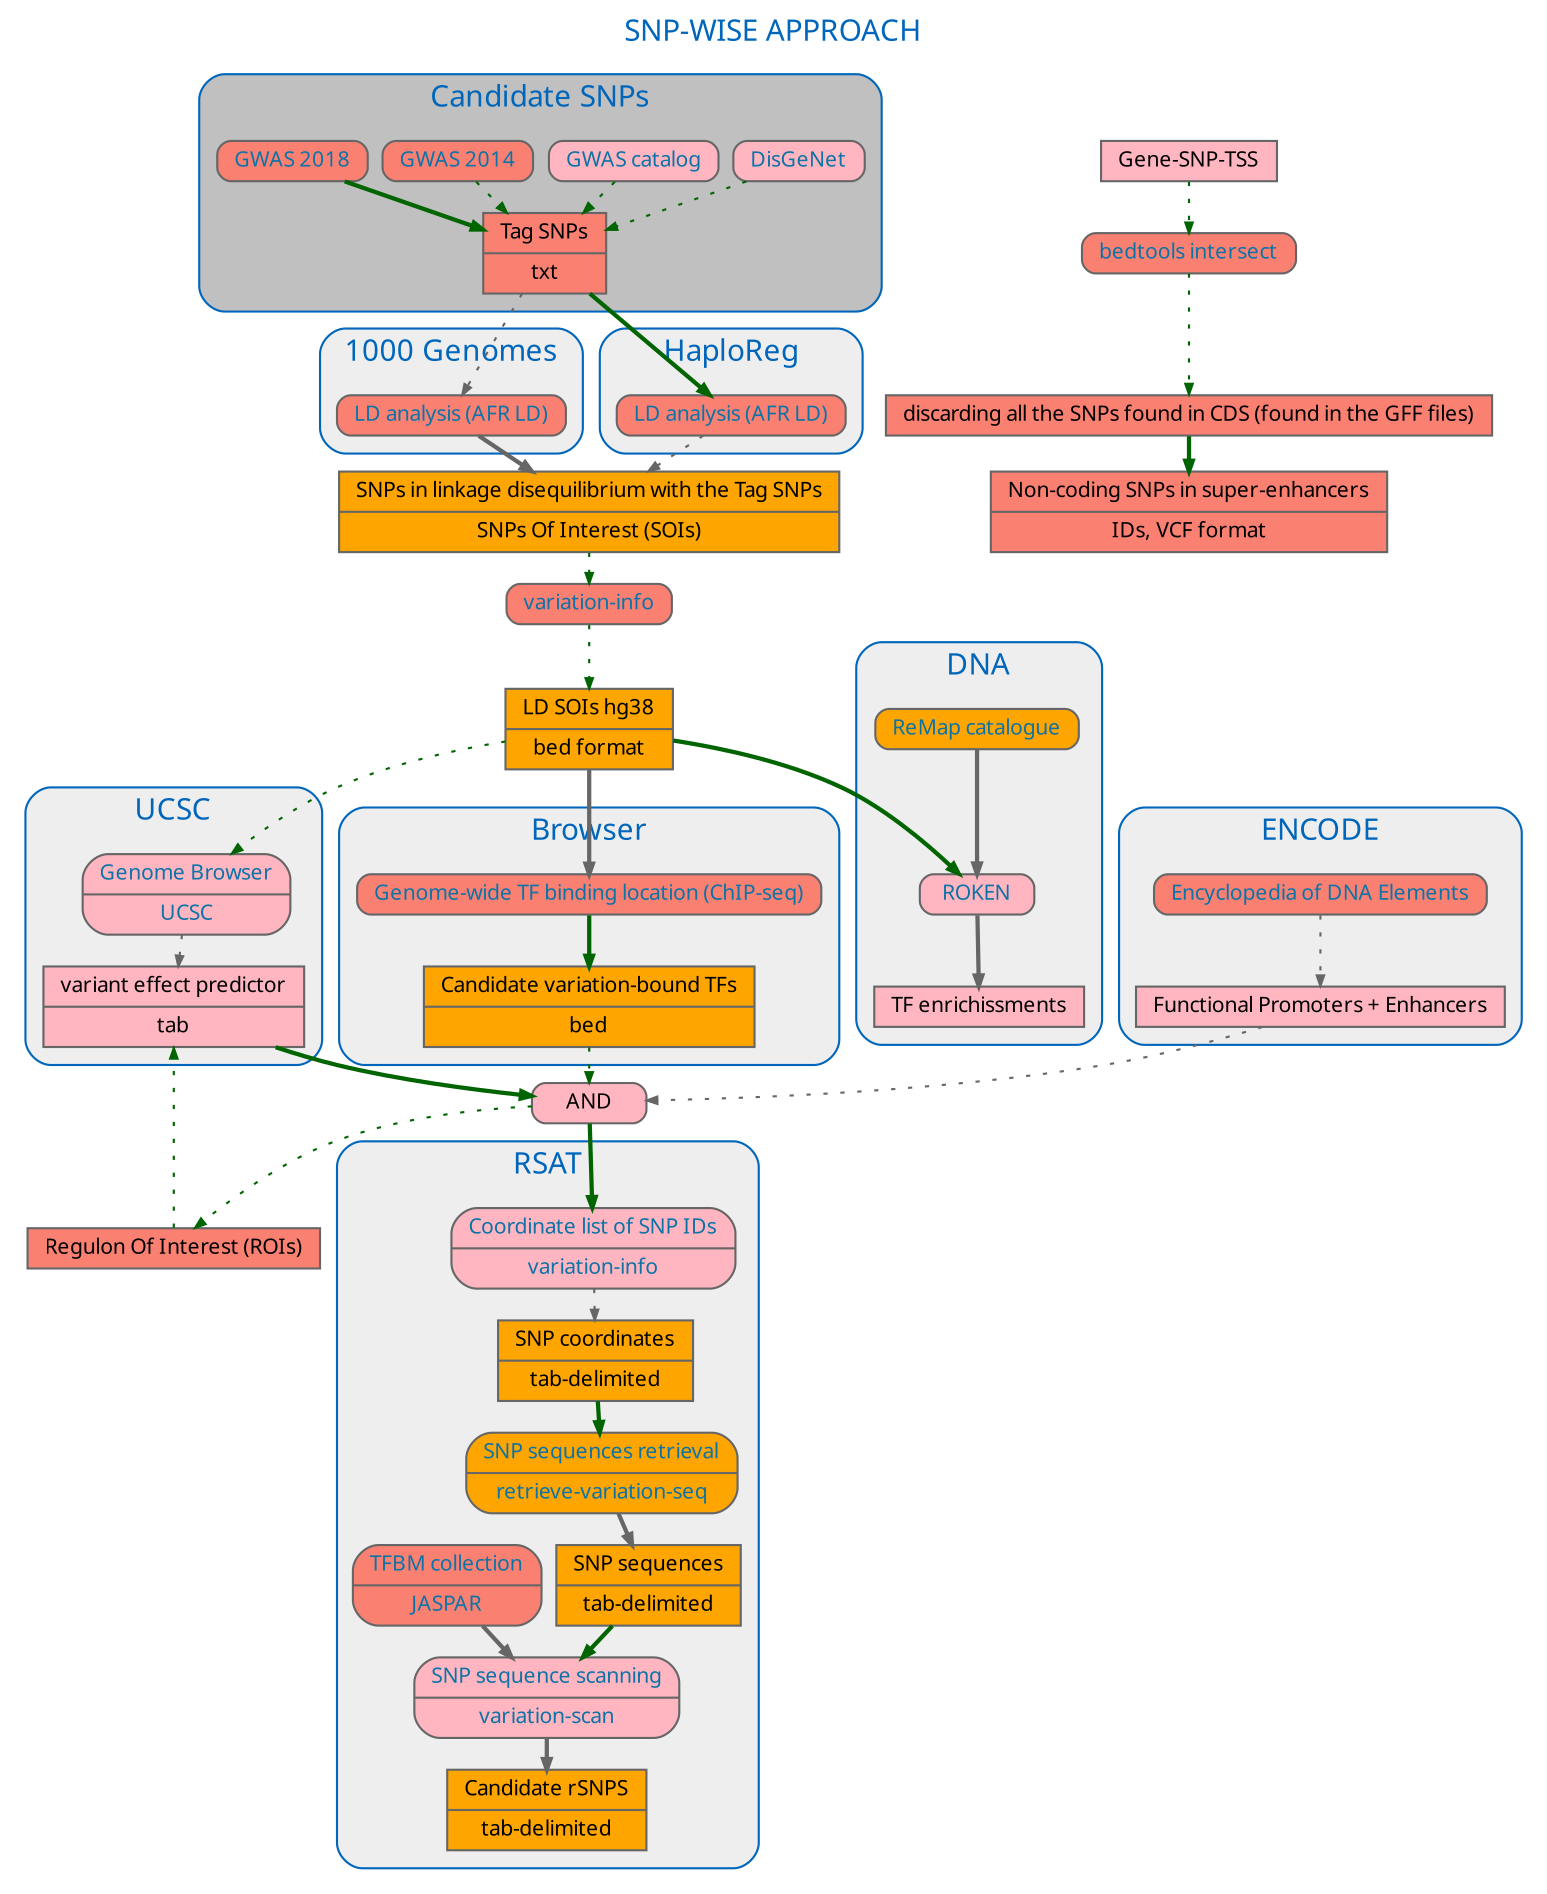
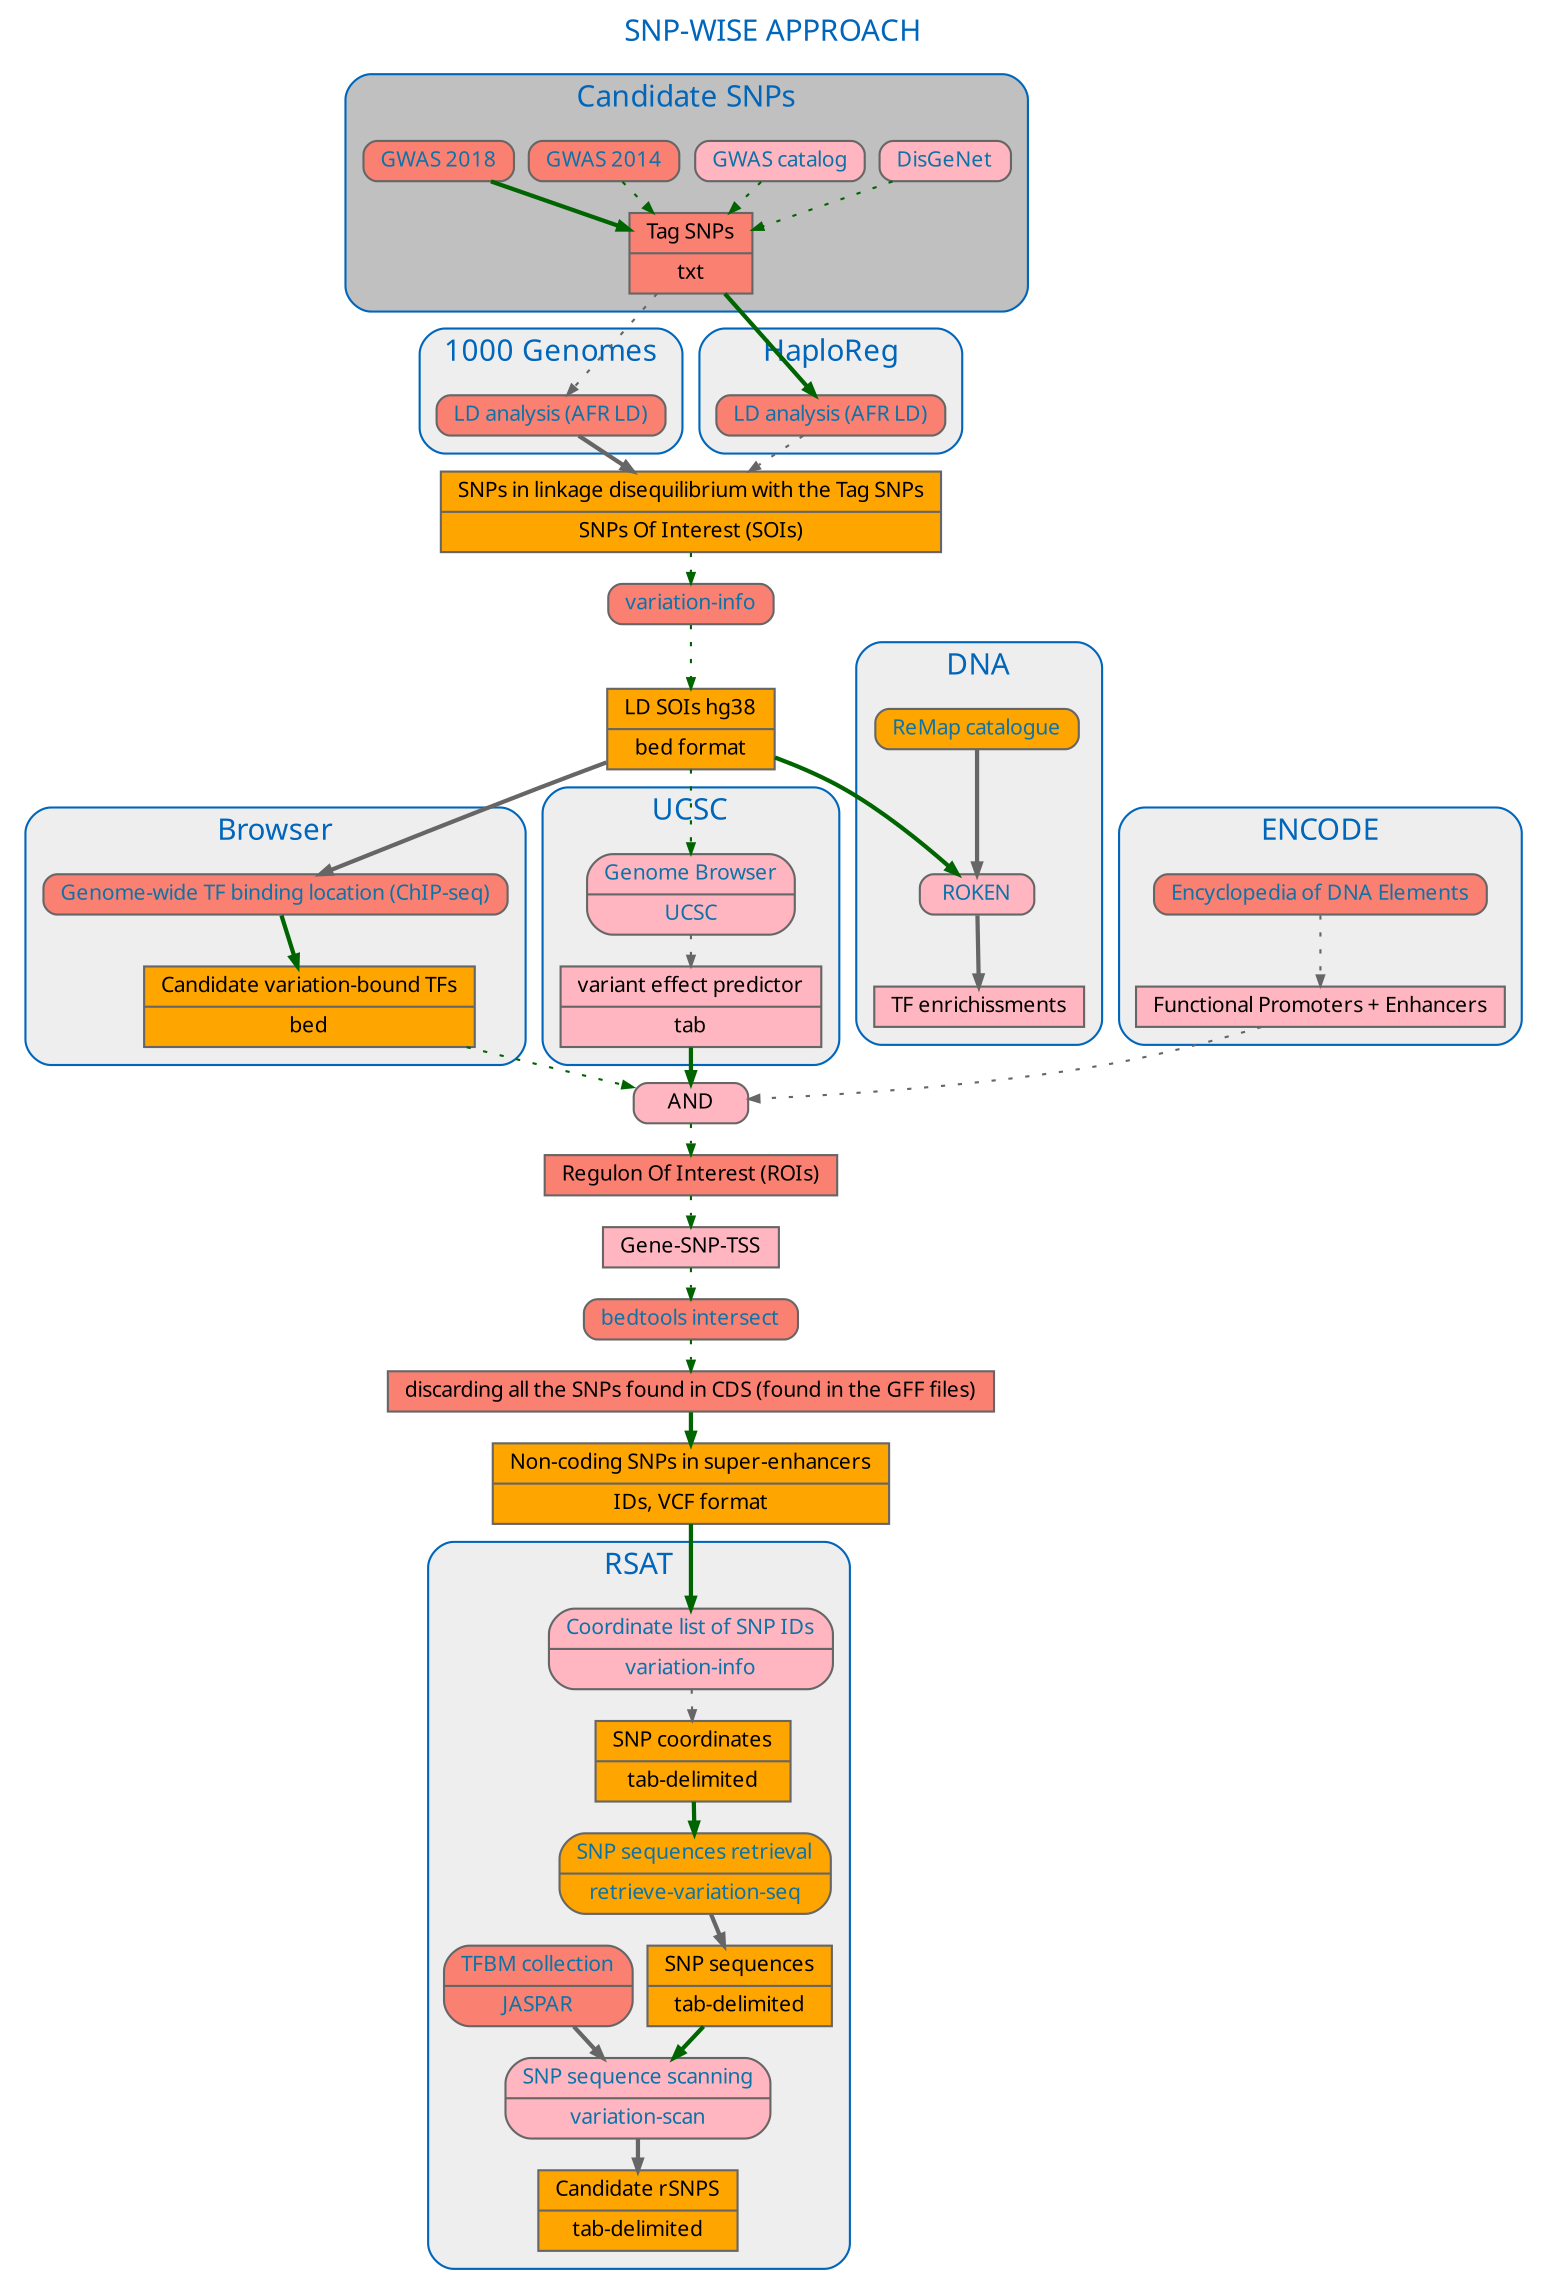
(1189, 512) -> (691, 1484)
(174, 1143) -> (691, 1206)
(591, 1160) -> (691, 1561)
